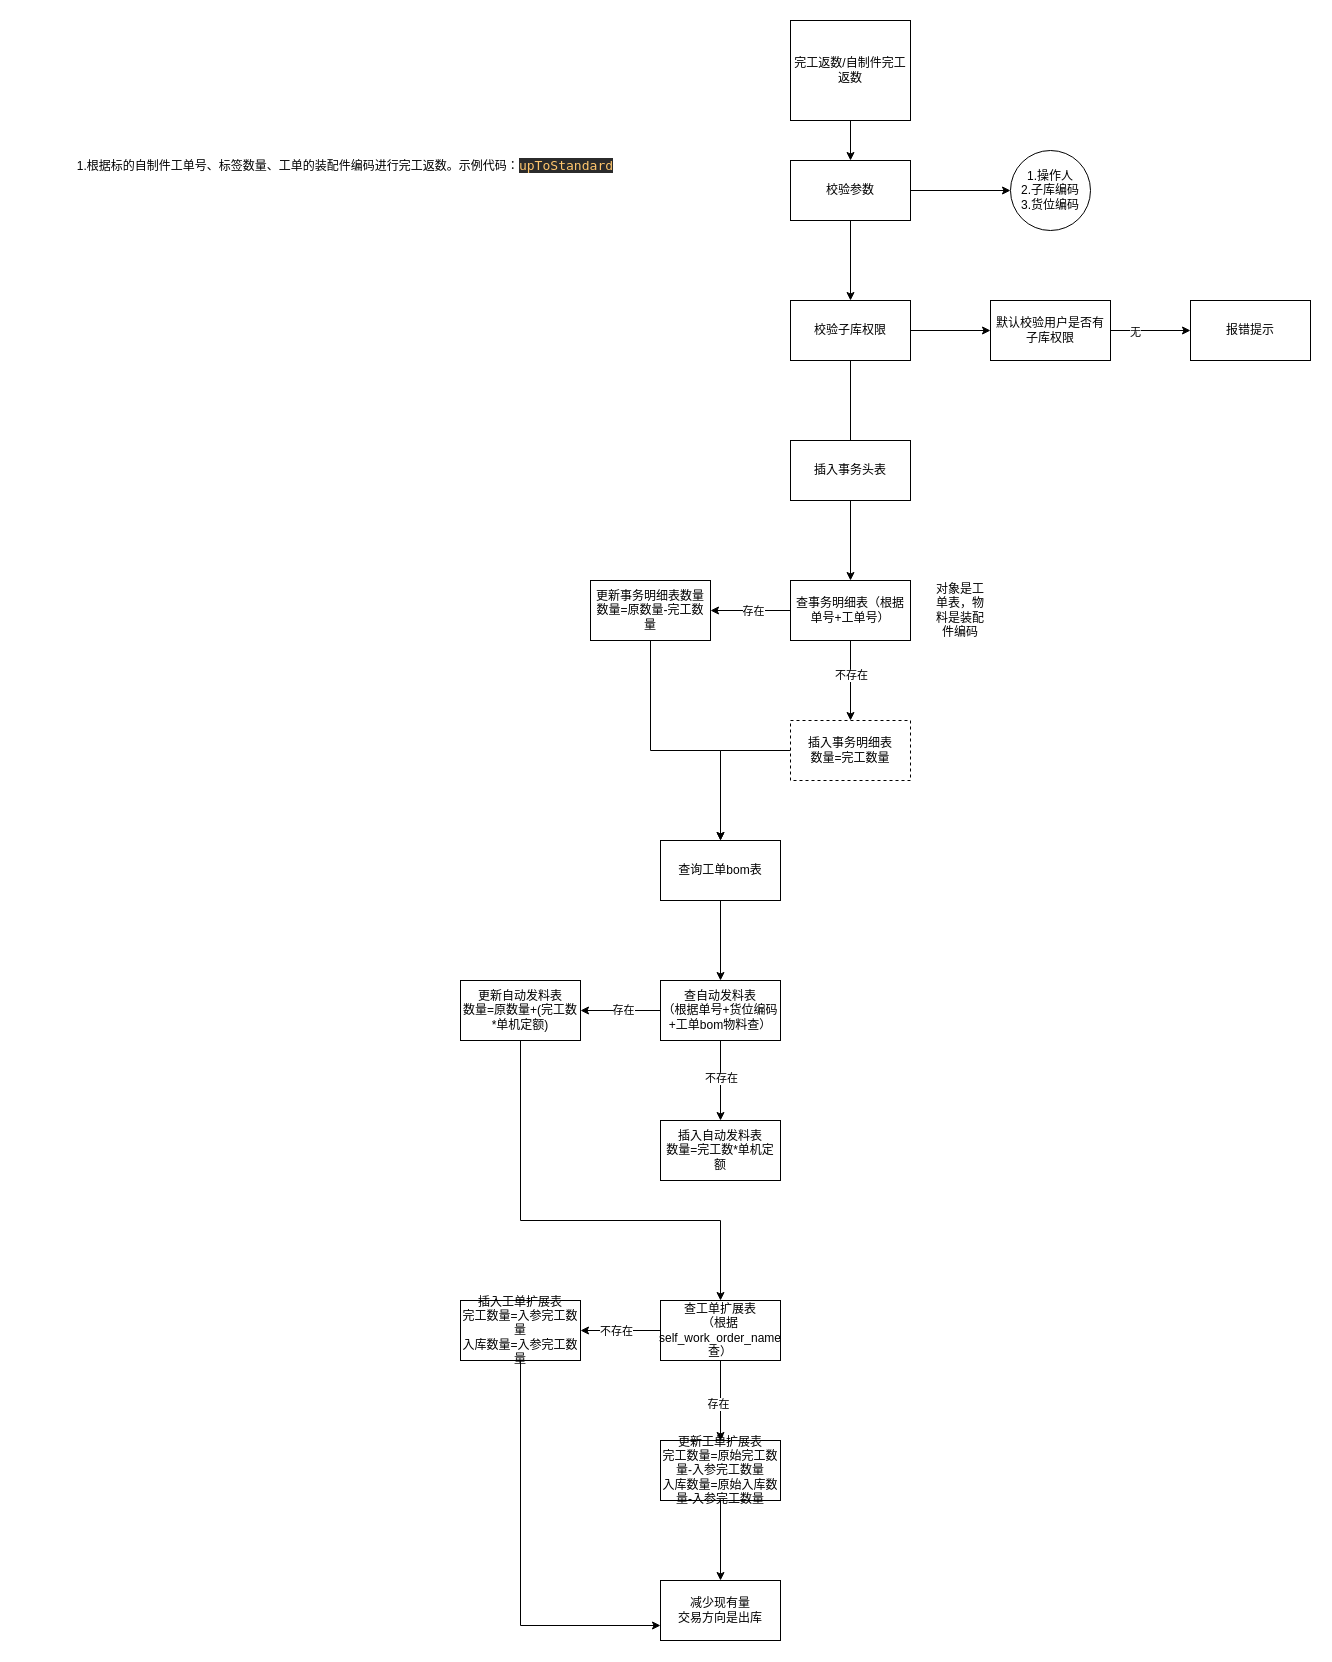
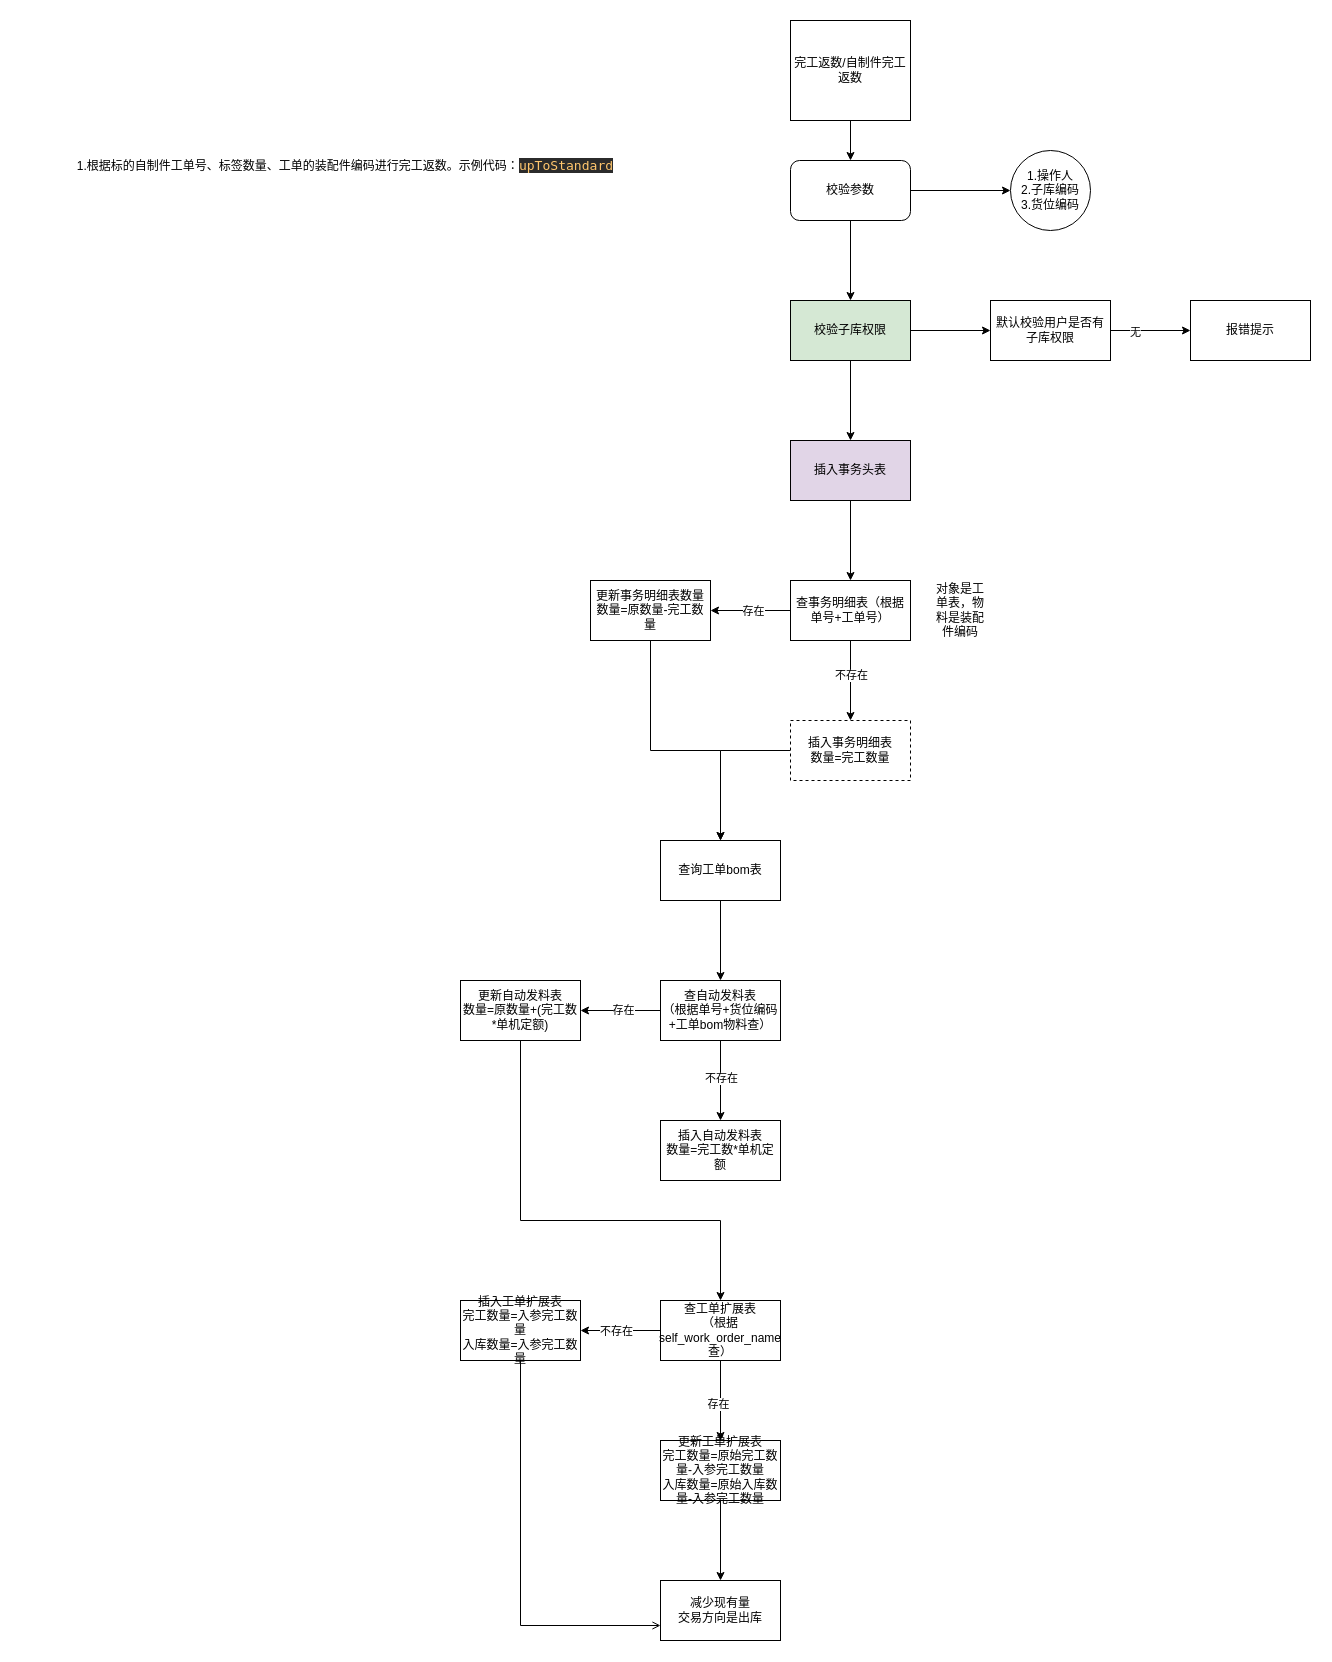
(851, 191) -> (851, 191)
(851, 331) -> (851, 331)
(851, 435) -> (851, 432)
(851, 471) -> (851, 471)
(652, 1626) -> (653, 1626)
